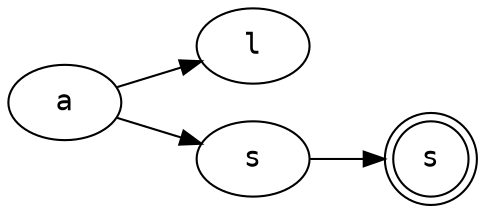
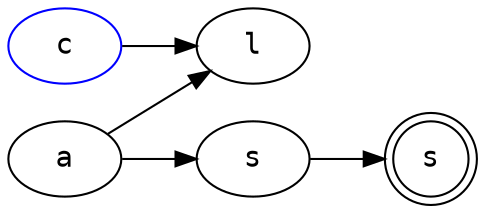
none -> (65, 46)
